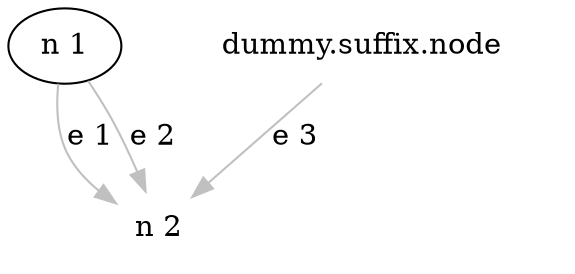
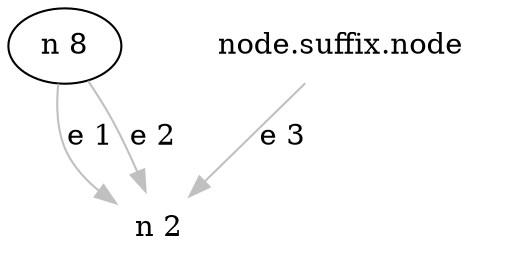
(65, 46) -> (65, 46)
(362, 46) -> (341, 46)
